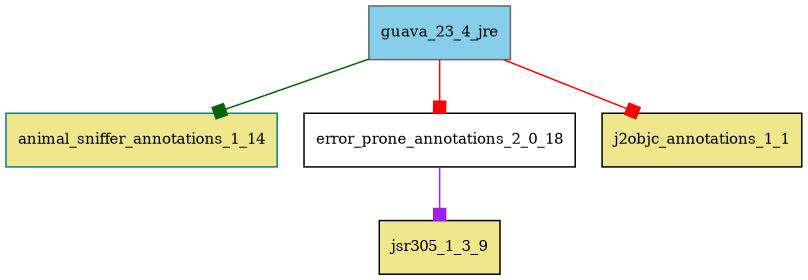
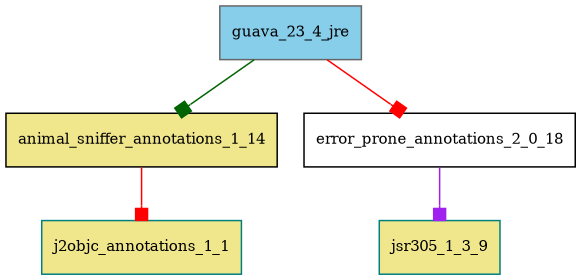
(564, 84) -> (142, 186)
(142, 140) -> (142, 140)
(702, 140) -> (142, 247)
(440, 247) -> (440, 247)
